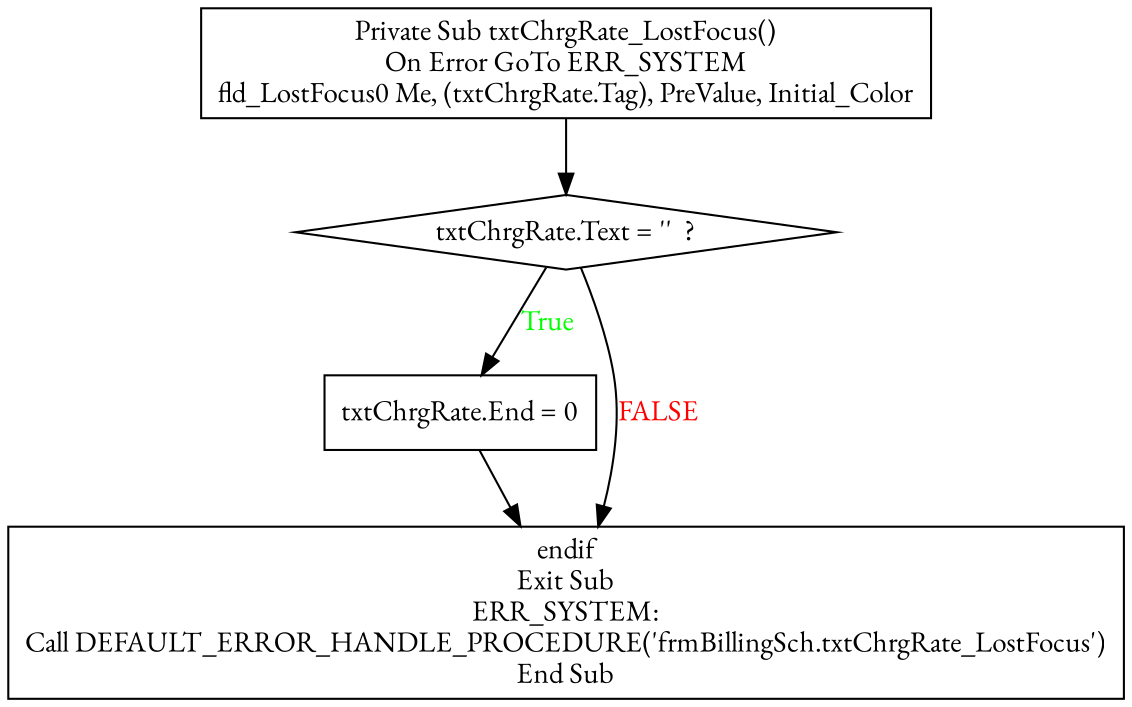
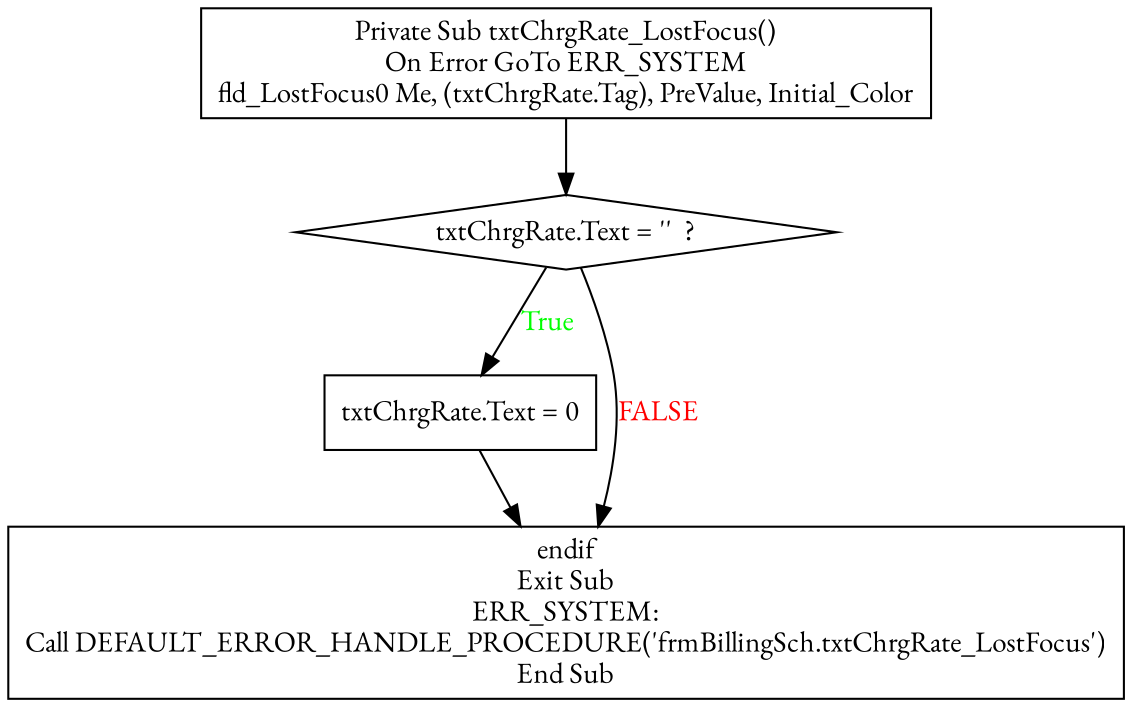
(460, 413) -> (460, 413)
